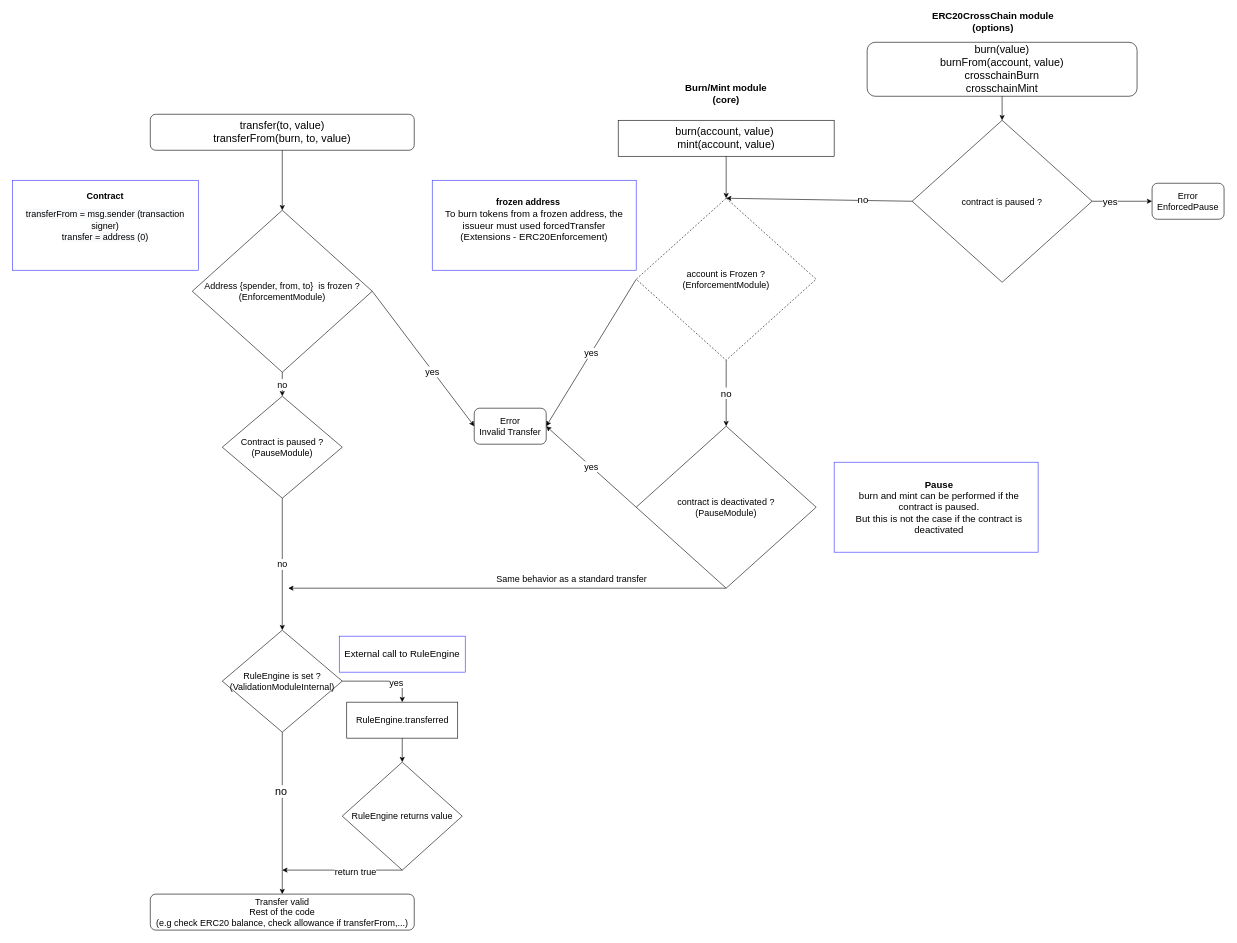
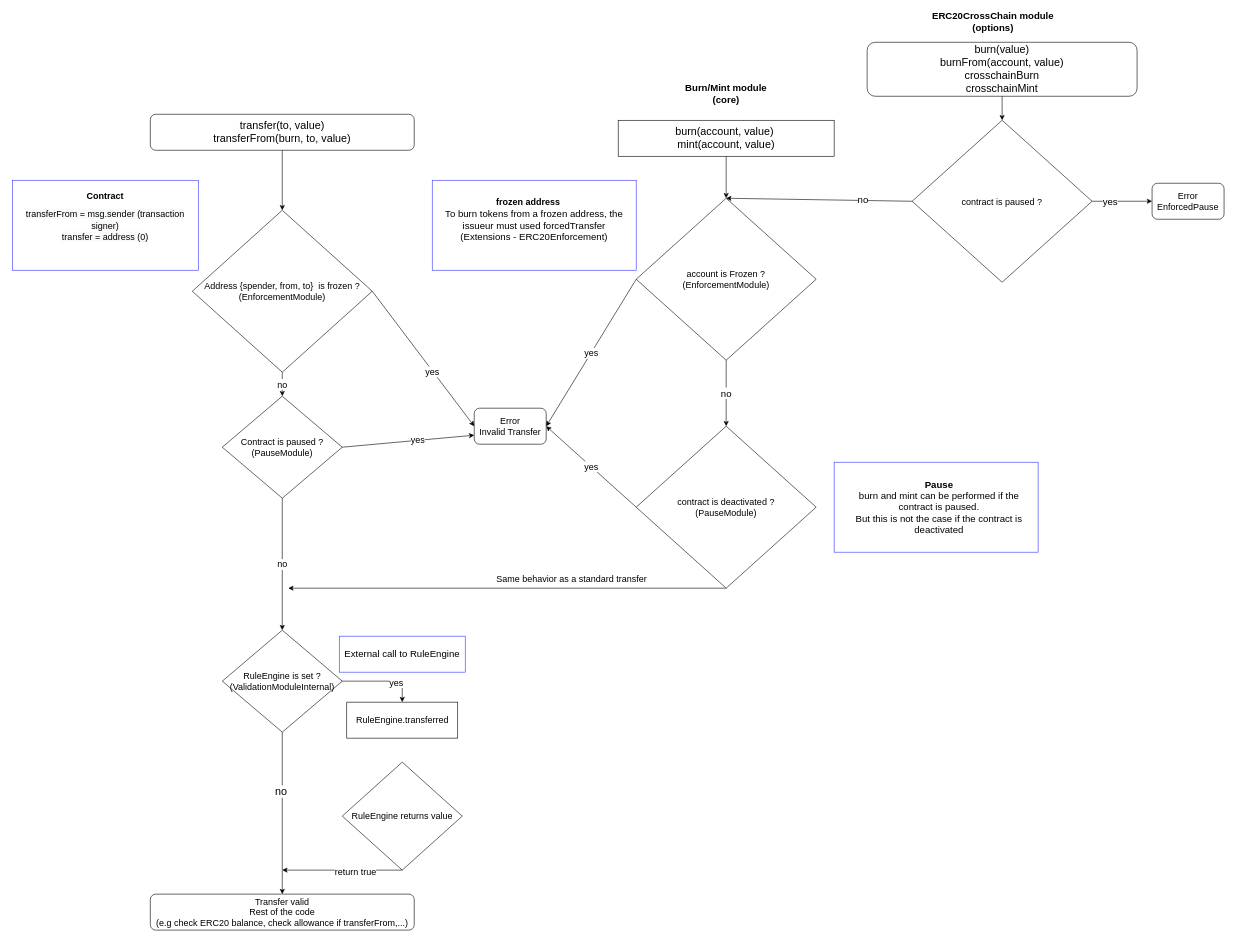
(726, 279) -> (726, 279)
none -> (408, 441)
(402, 756) -> none
